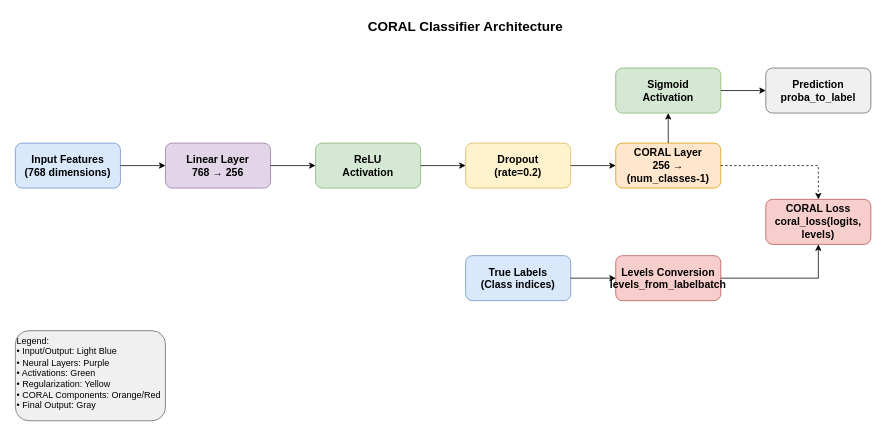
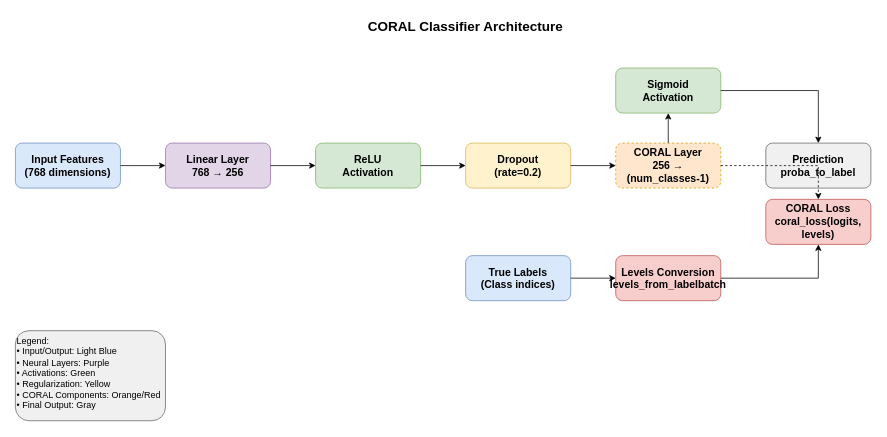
(818, 90) -> (818, 165)
(668, 165) -> (668, 165)
